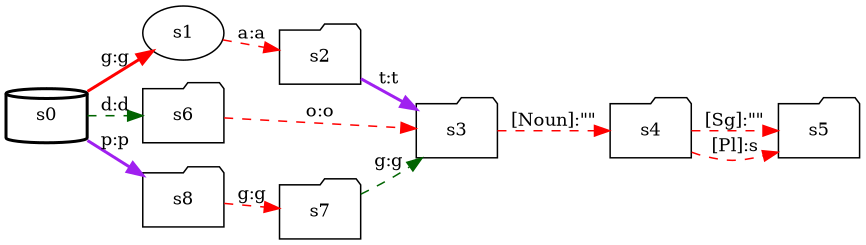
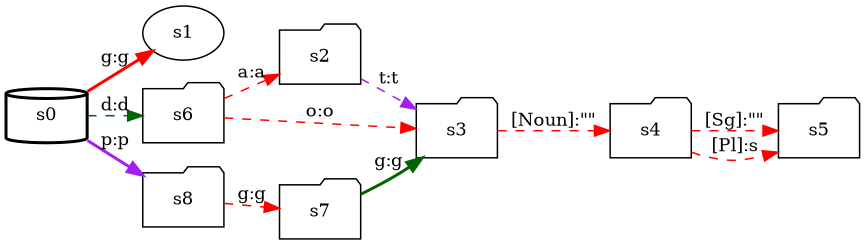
(243, 44) -> (245, 89)
(382, 90) -> (382, 90)
(386, 181) -> (386, 181)
